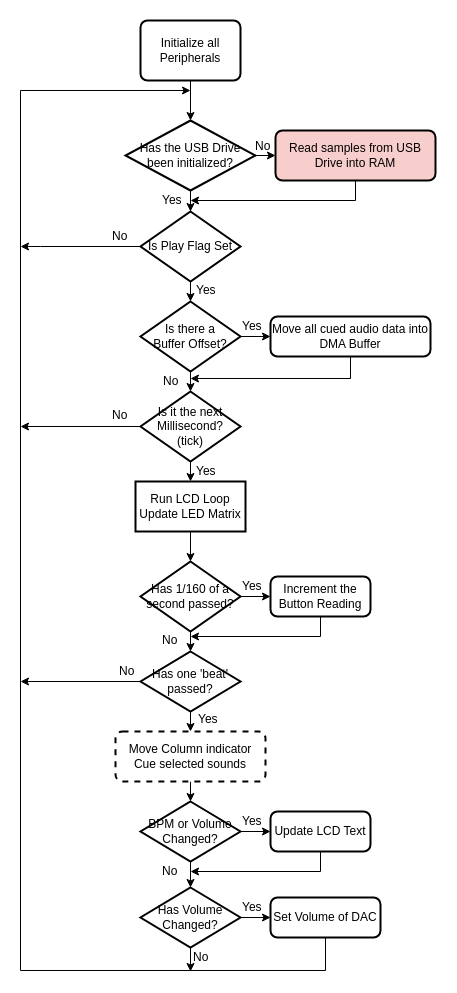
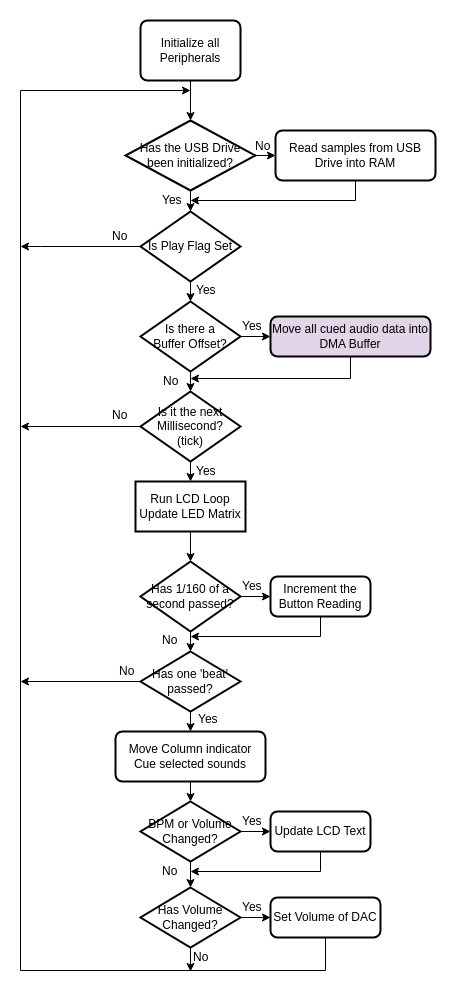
(356, 156) -> (356, 156)
(351, 337) -> (351, 337)
(191, 757) -> (191, 757)
